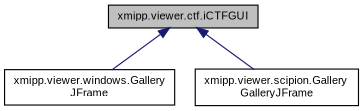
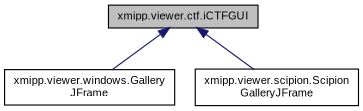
(277, 87) -> (277, 87)
